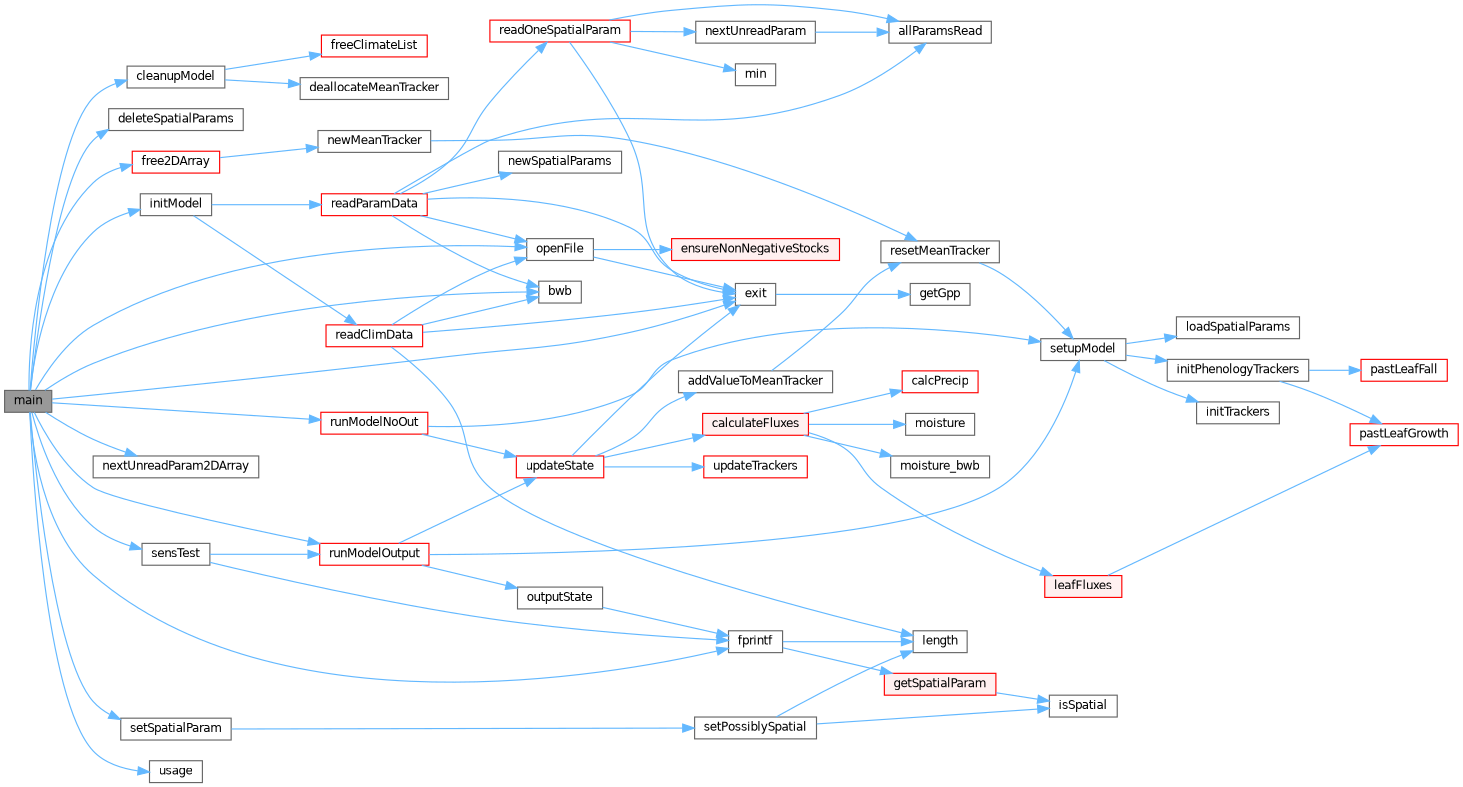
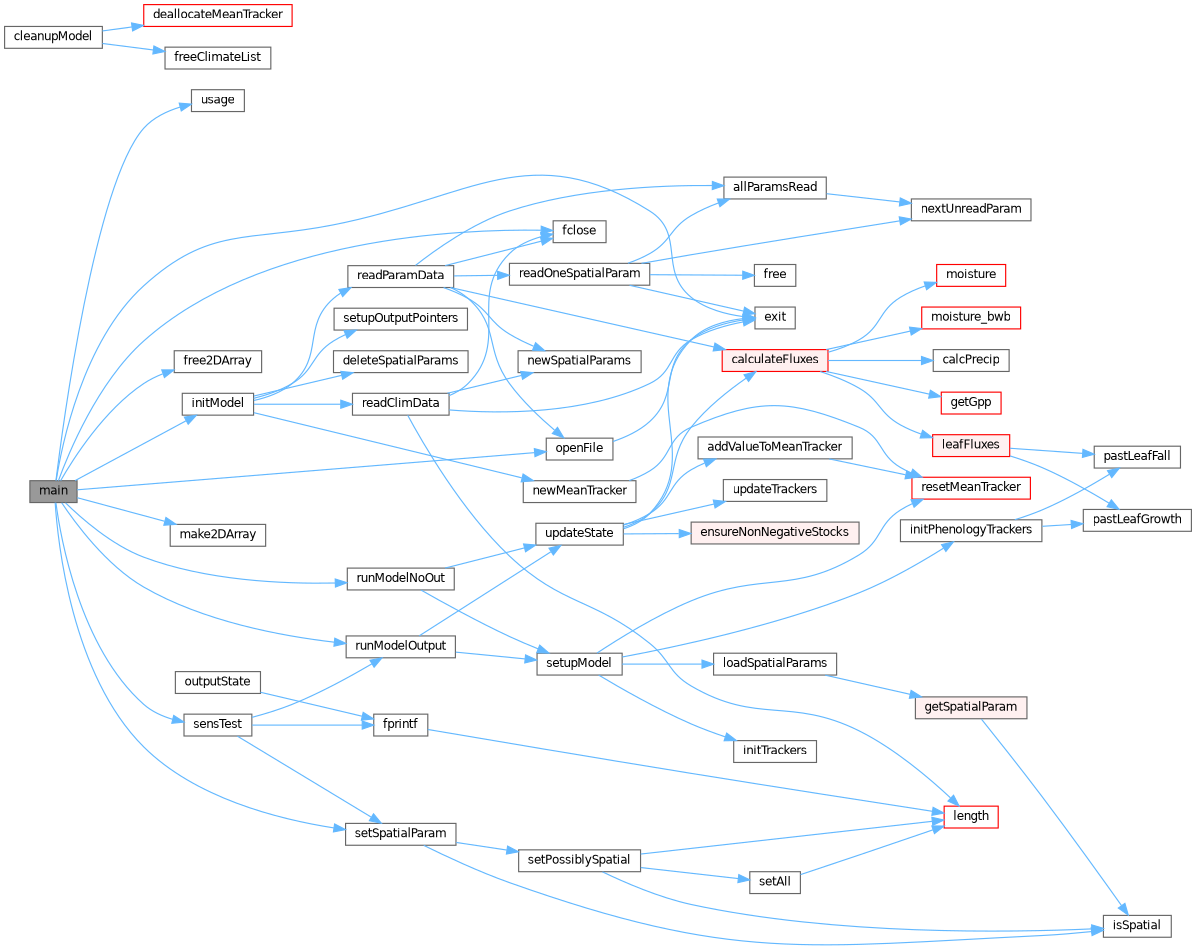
(560, 31) -> (580, 274)
(846, 32) -> (863, 198)
(374, 46) -> (218, 58)
(756, 75) -> (775, 275)
(374, 89) -> (218, 16)
(263, 153) -> (388, 445)
(176, 162) -> (218, 362)
(374, 205) -> (401, 277)
(587, 212) -> (582, 317)
(62, 213) -> (304, 384)
(50, 227) -> none
(627, 250) -> (651, 534)
(756, 250) -> (775, 533)
(940, 252) -> (971, 488)
(455, 287) -> (484, 384)
(560, 292) -> (580, 232)
(1026, 292) -> (760, 584)
(837, 294) -> (878, 383)
(940, 294) -> (971, 403)
none -> (401, 319)
(374, 336) -> (401, 404)
(1404, 370) -> (1137, 457)
(940, 382) -> (971, 361)
(374, 423) -> (401, 579)
(940, 424) -> (971, 275)
(1404, 435) -> (1137, 520)
none -> (1046, 451)
(176, 467) -> (218, 535)
(560, 467) -> (580, 534)
(756, 467) -> (775, 490)
(940, 467) -> (971, 318)
(374, 554) -> (401, 647)
(464, 575) -> none
(940, 642) -> (971, 817)
(832, 659) -> (868, 685)
(306, 668) -> none
(940, 684) -> (971, 708)
none -> (304, 777)
none -> (775, 883)
none -> (750, 941)
